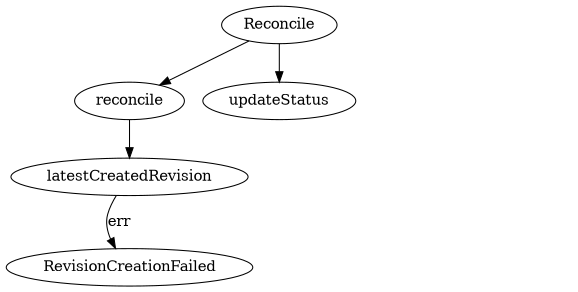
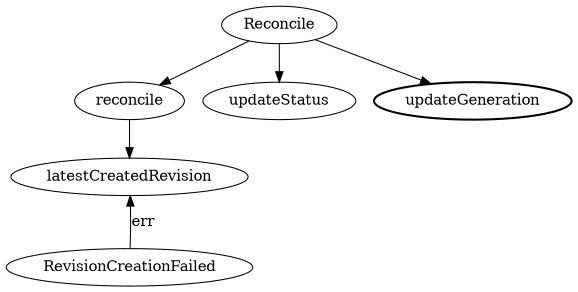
none -> (473, 101)
(107, 217) -> (131, 227)
